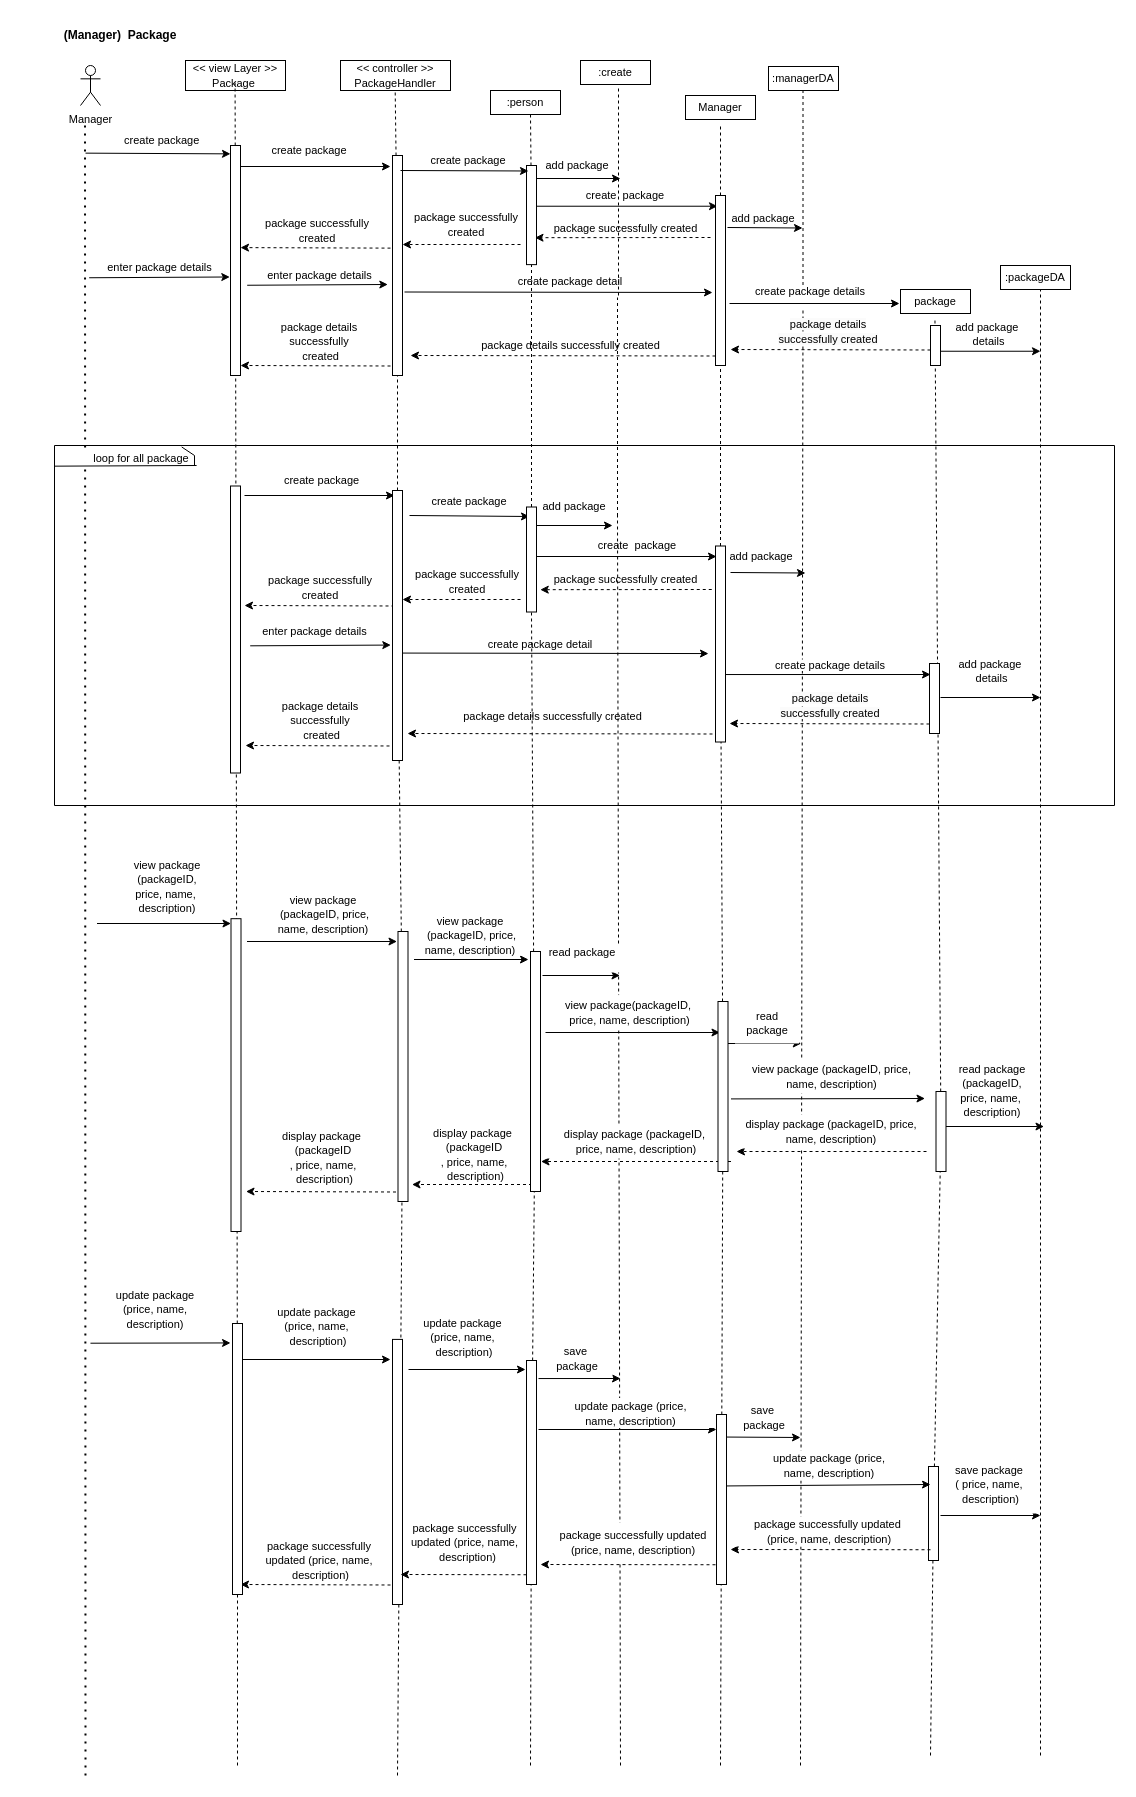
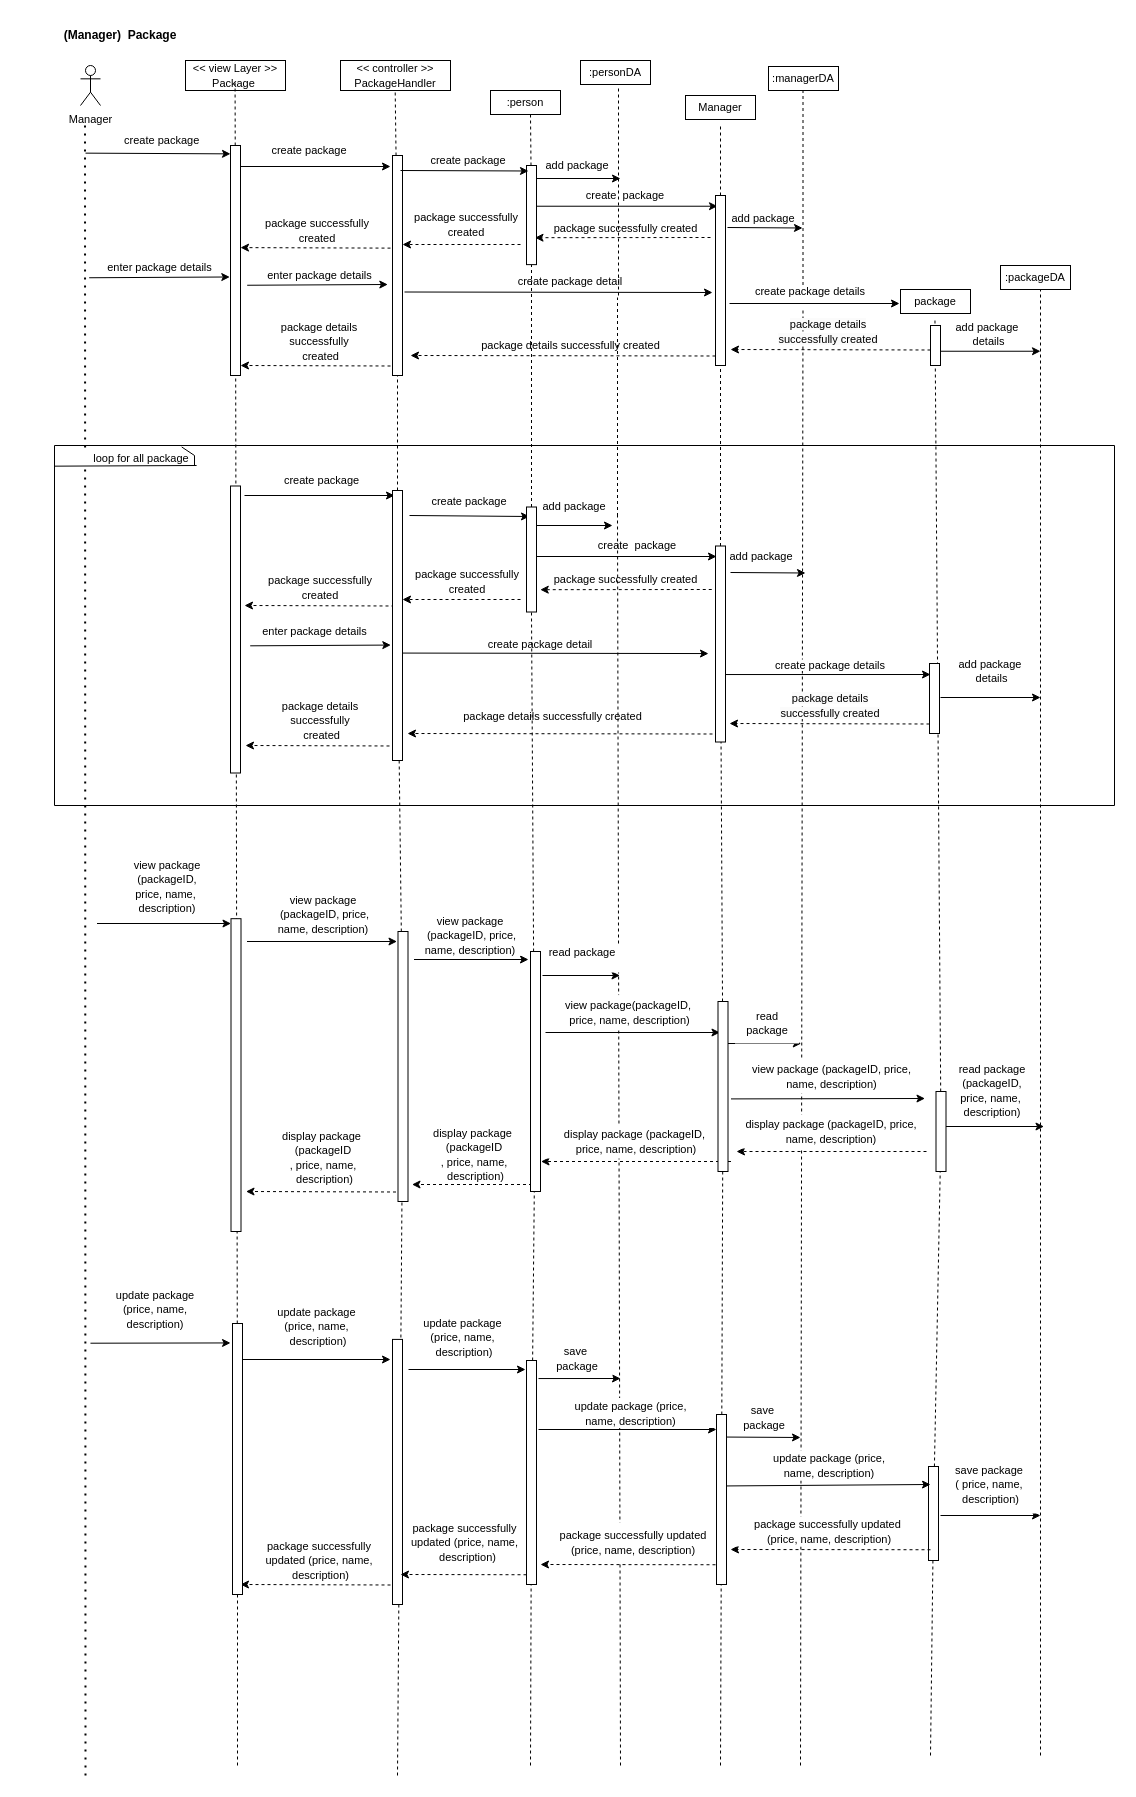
(616, 73) -> (616, 73)
